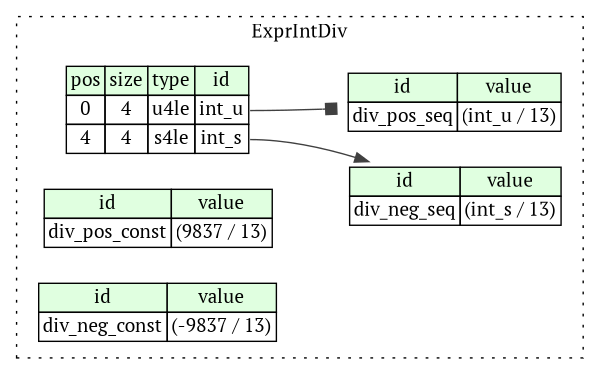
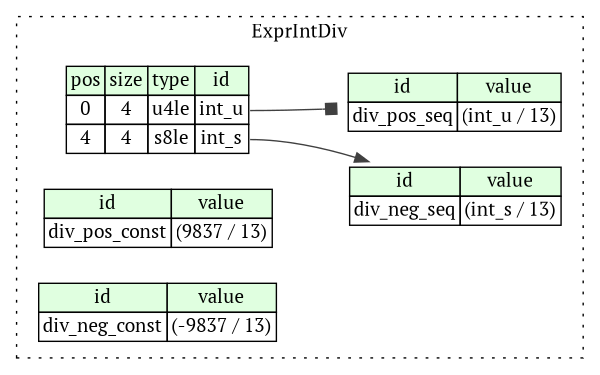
(171, 138) -> (171, 138)
